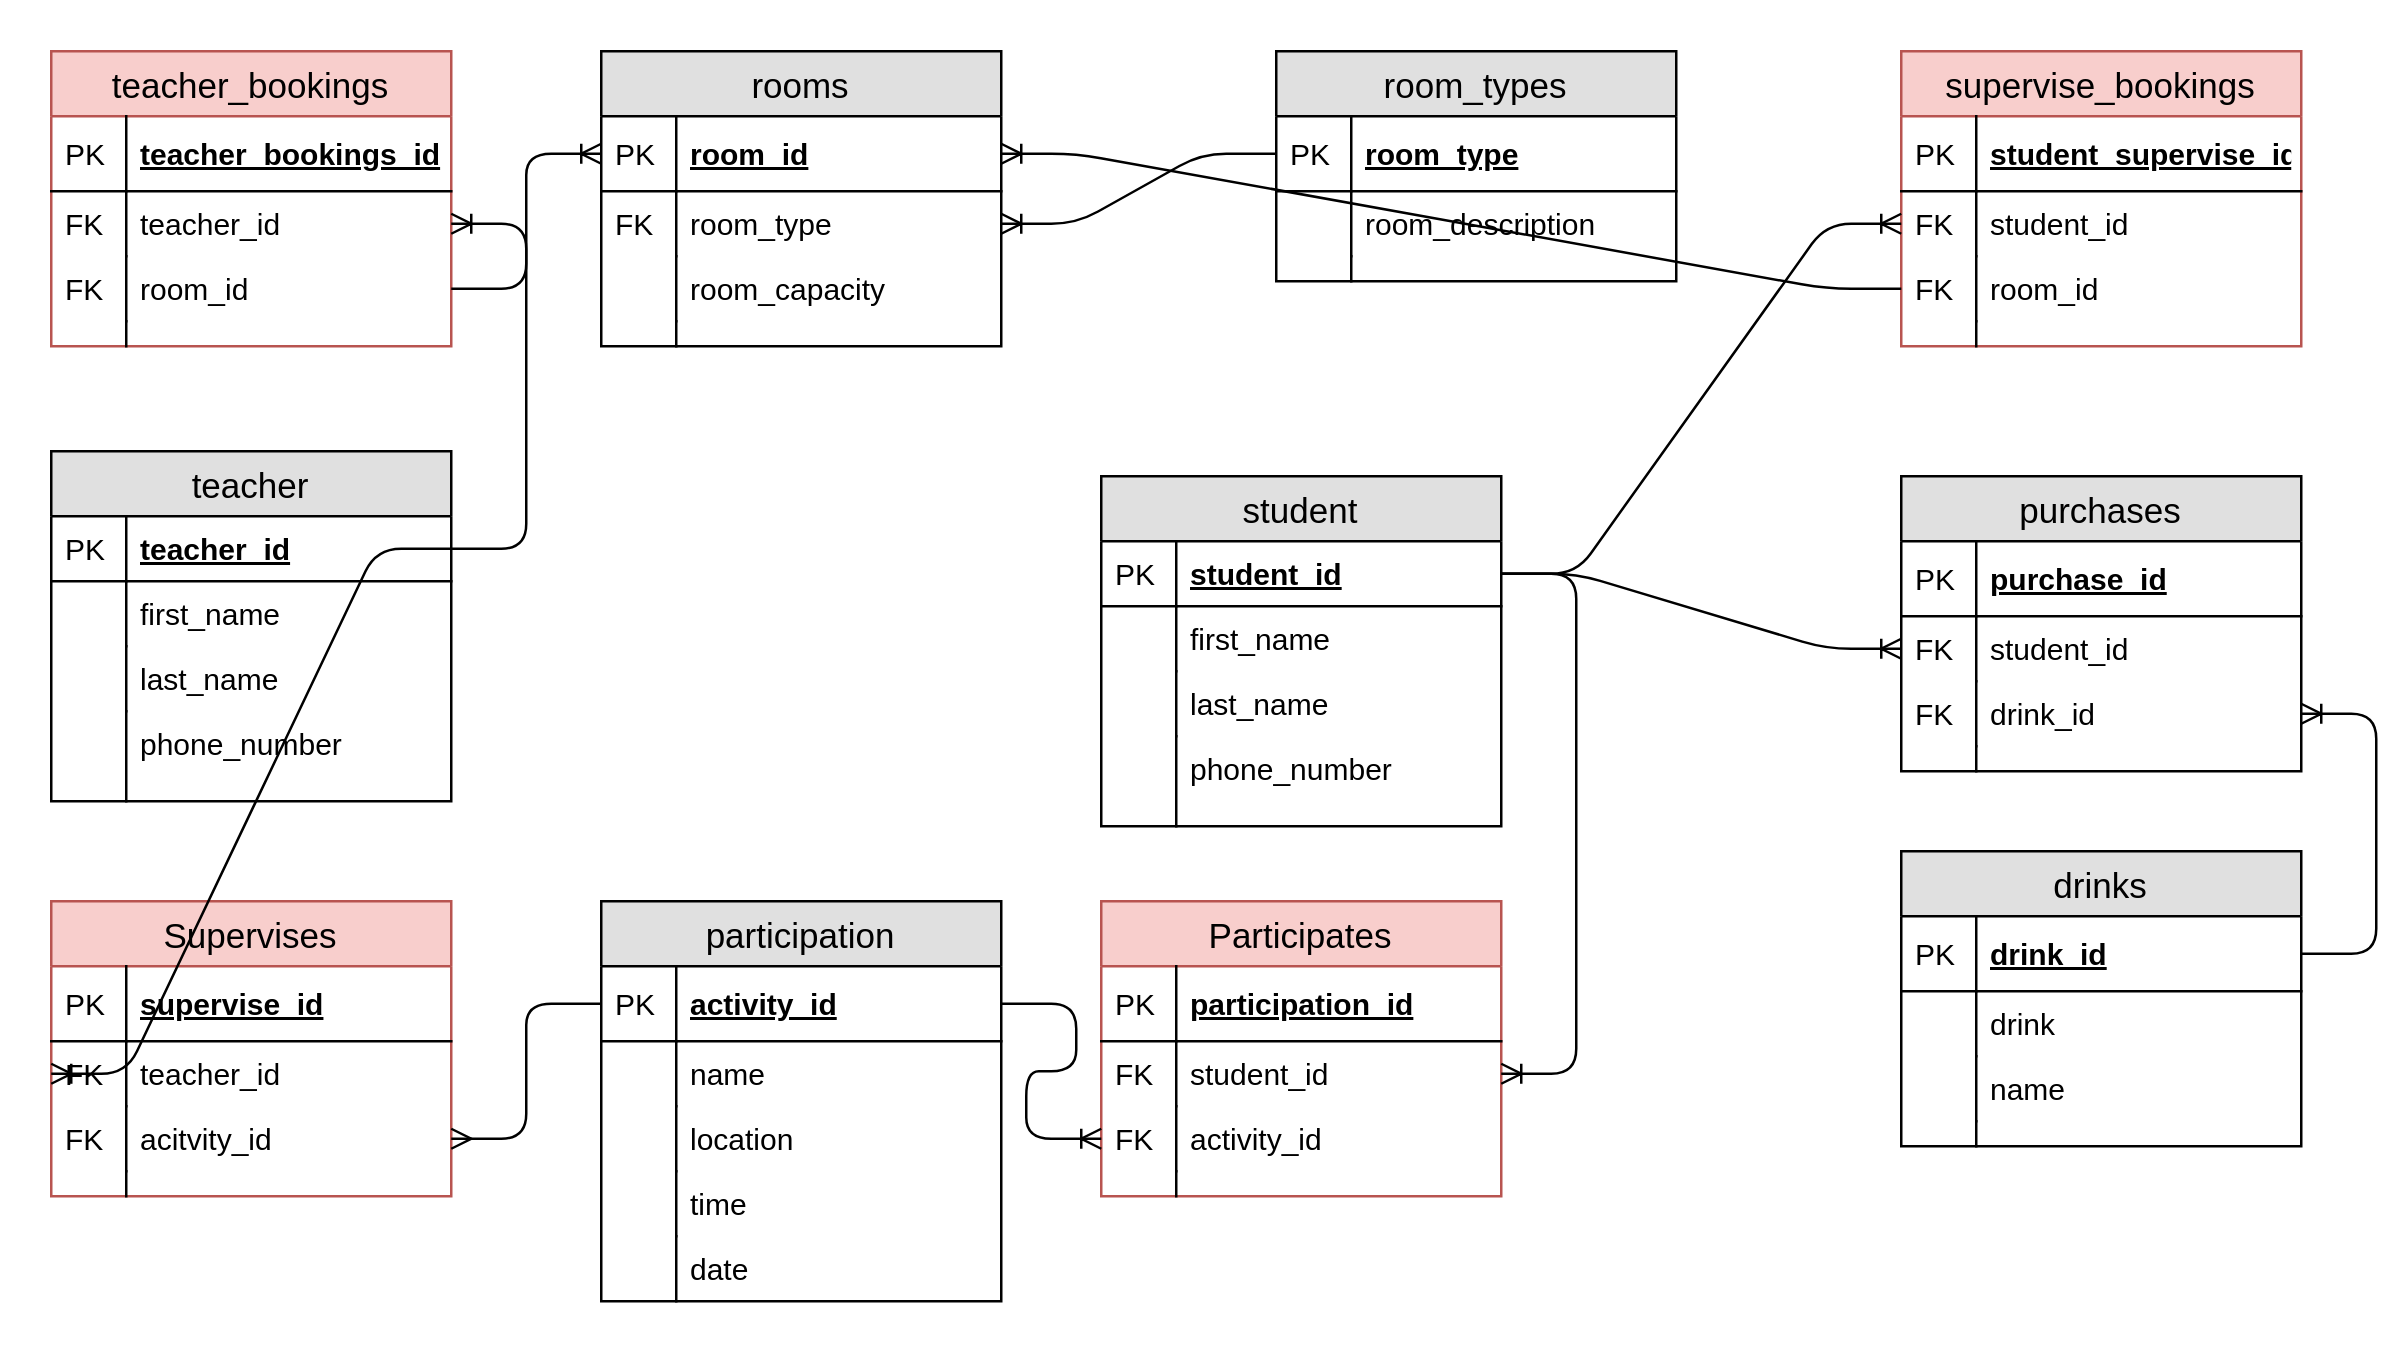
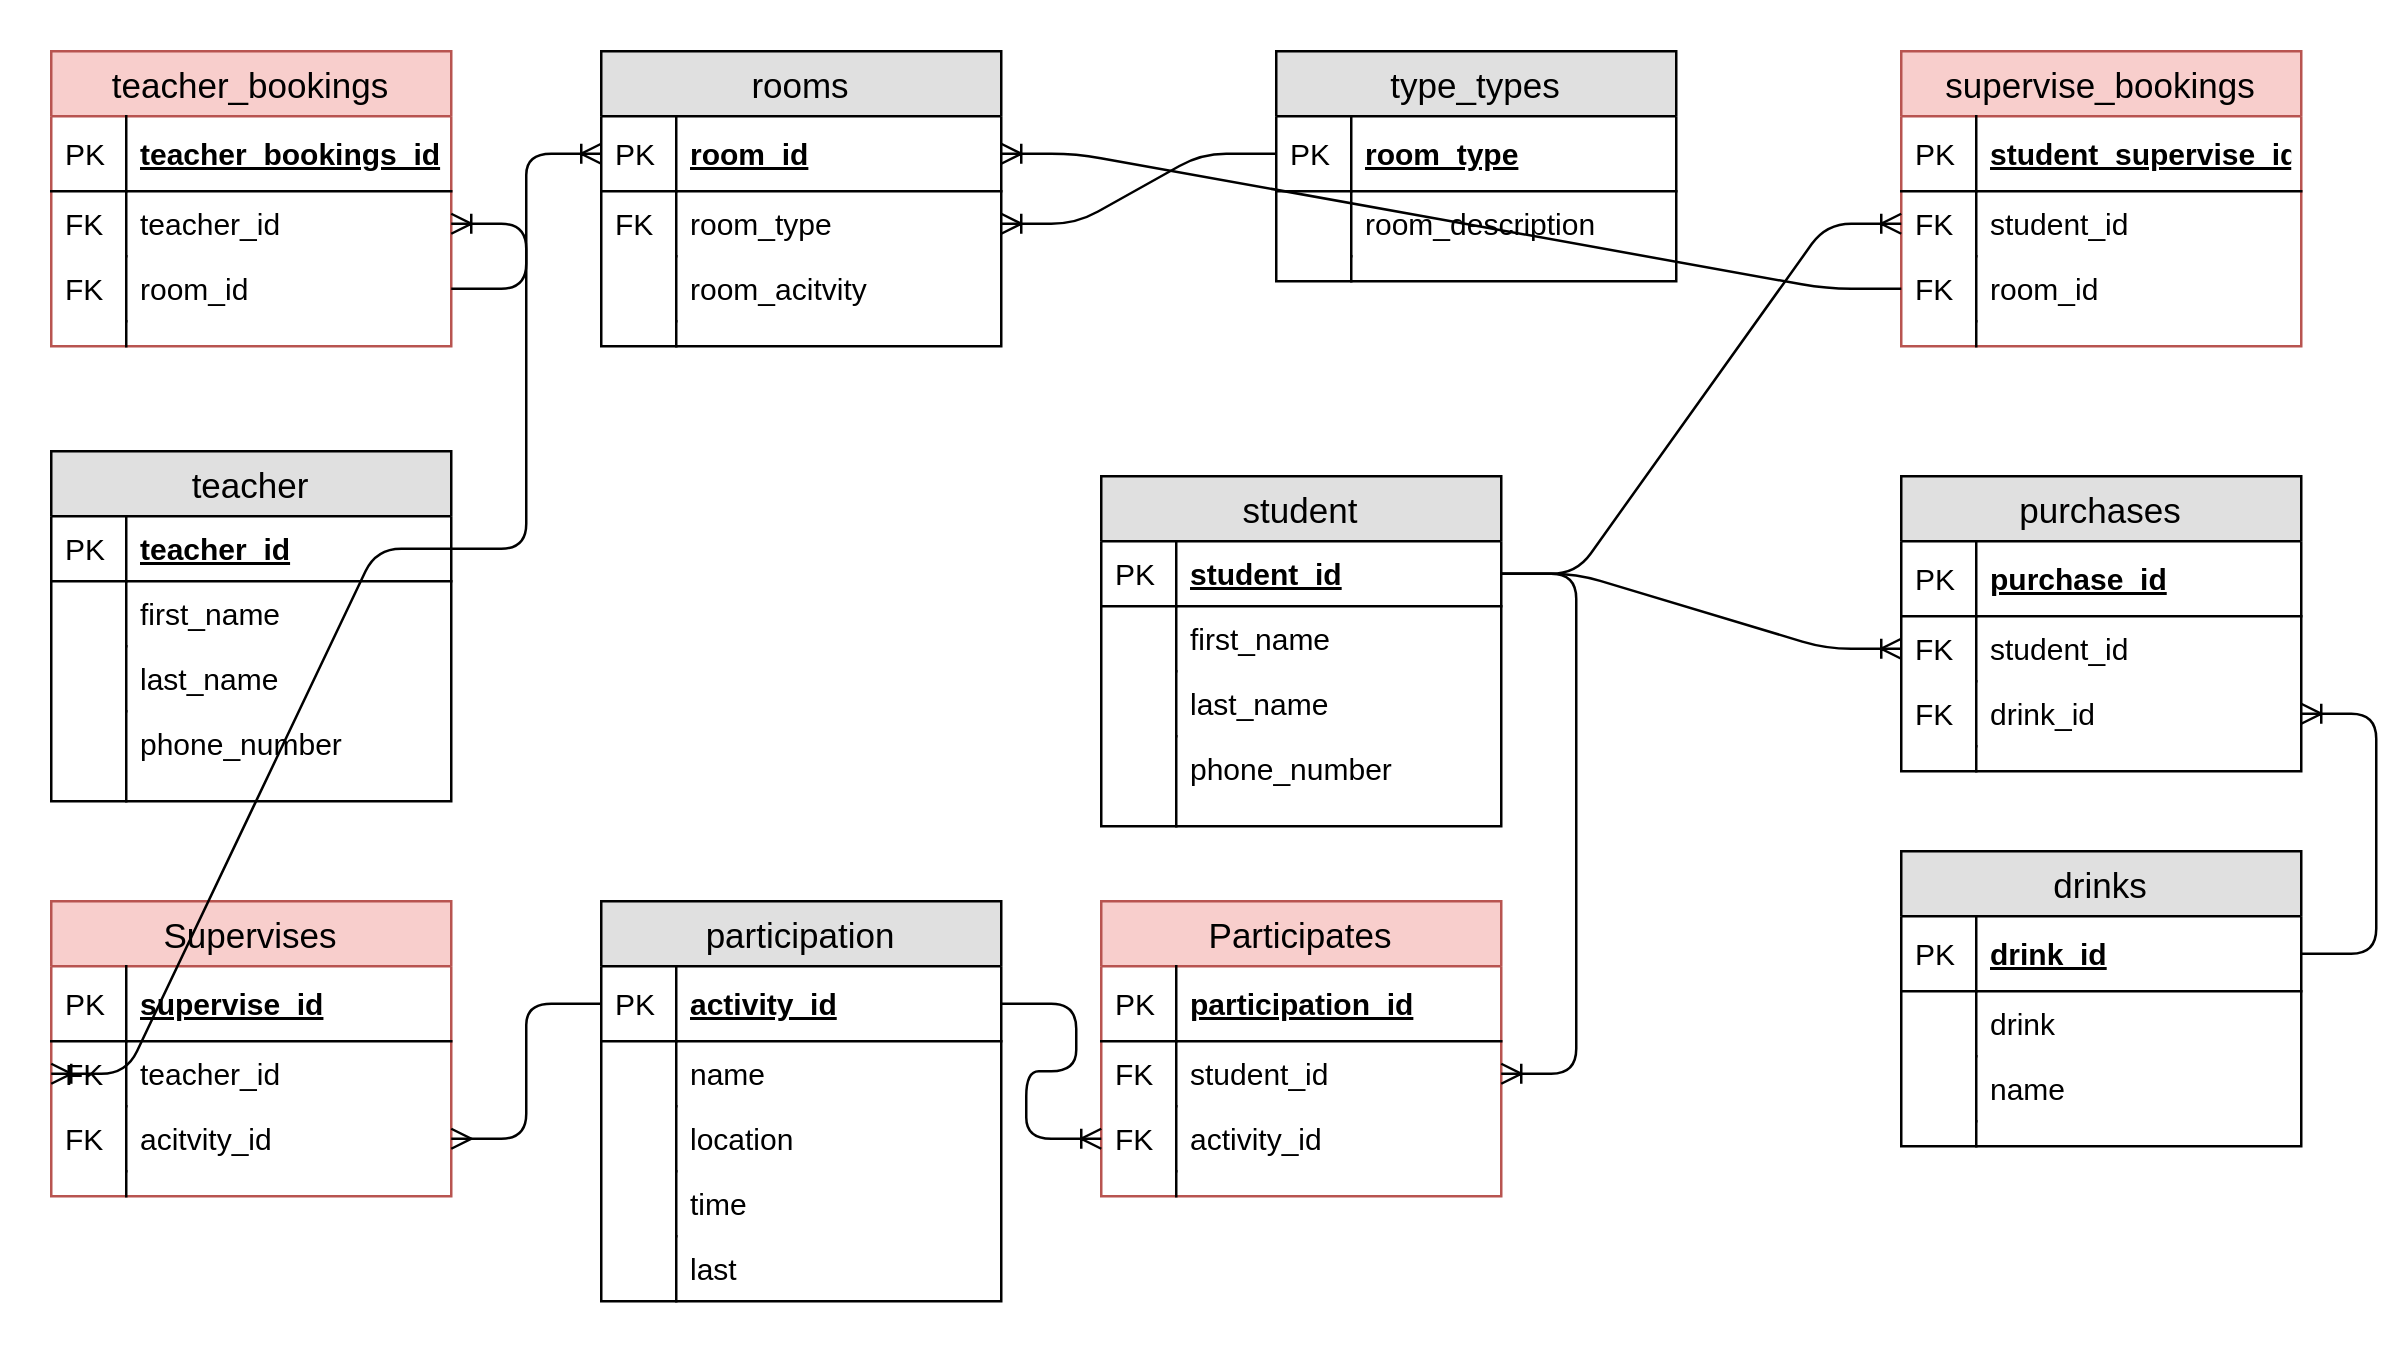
(1475, 86) -> (1475, 86)
(795, 290) -> (791, 290)
(724, 1270) -> (720, 1270)
